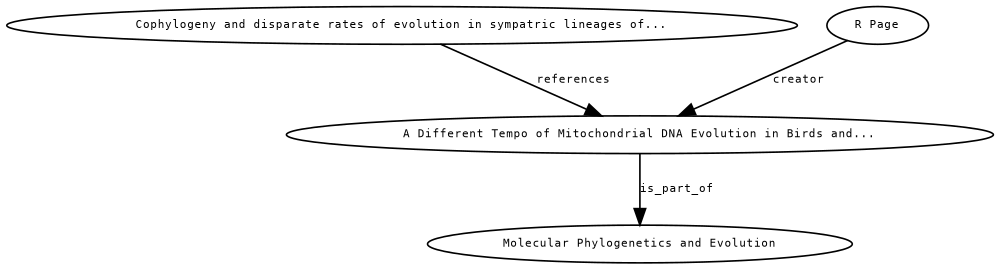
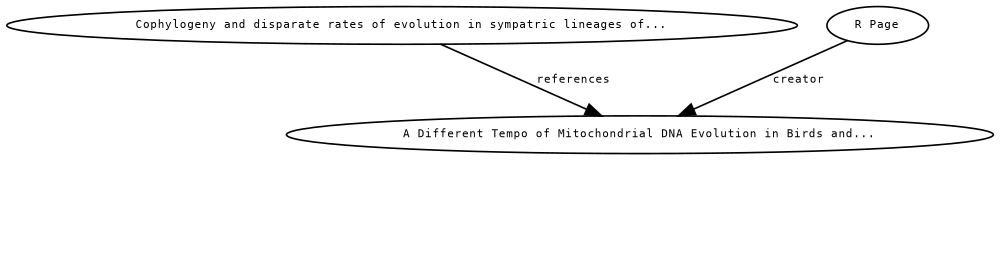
(640, 244) -> none
